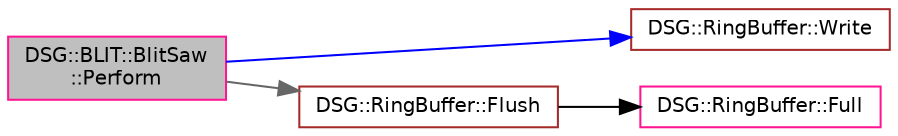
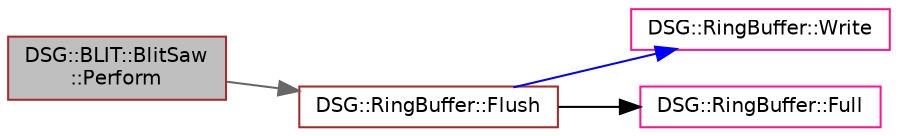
(760, 30) -> (760, 30)
(418, 50) -> (585, 70)
(117, 68) -> (117, 68)
